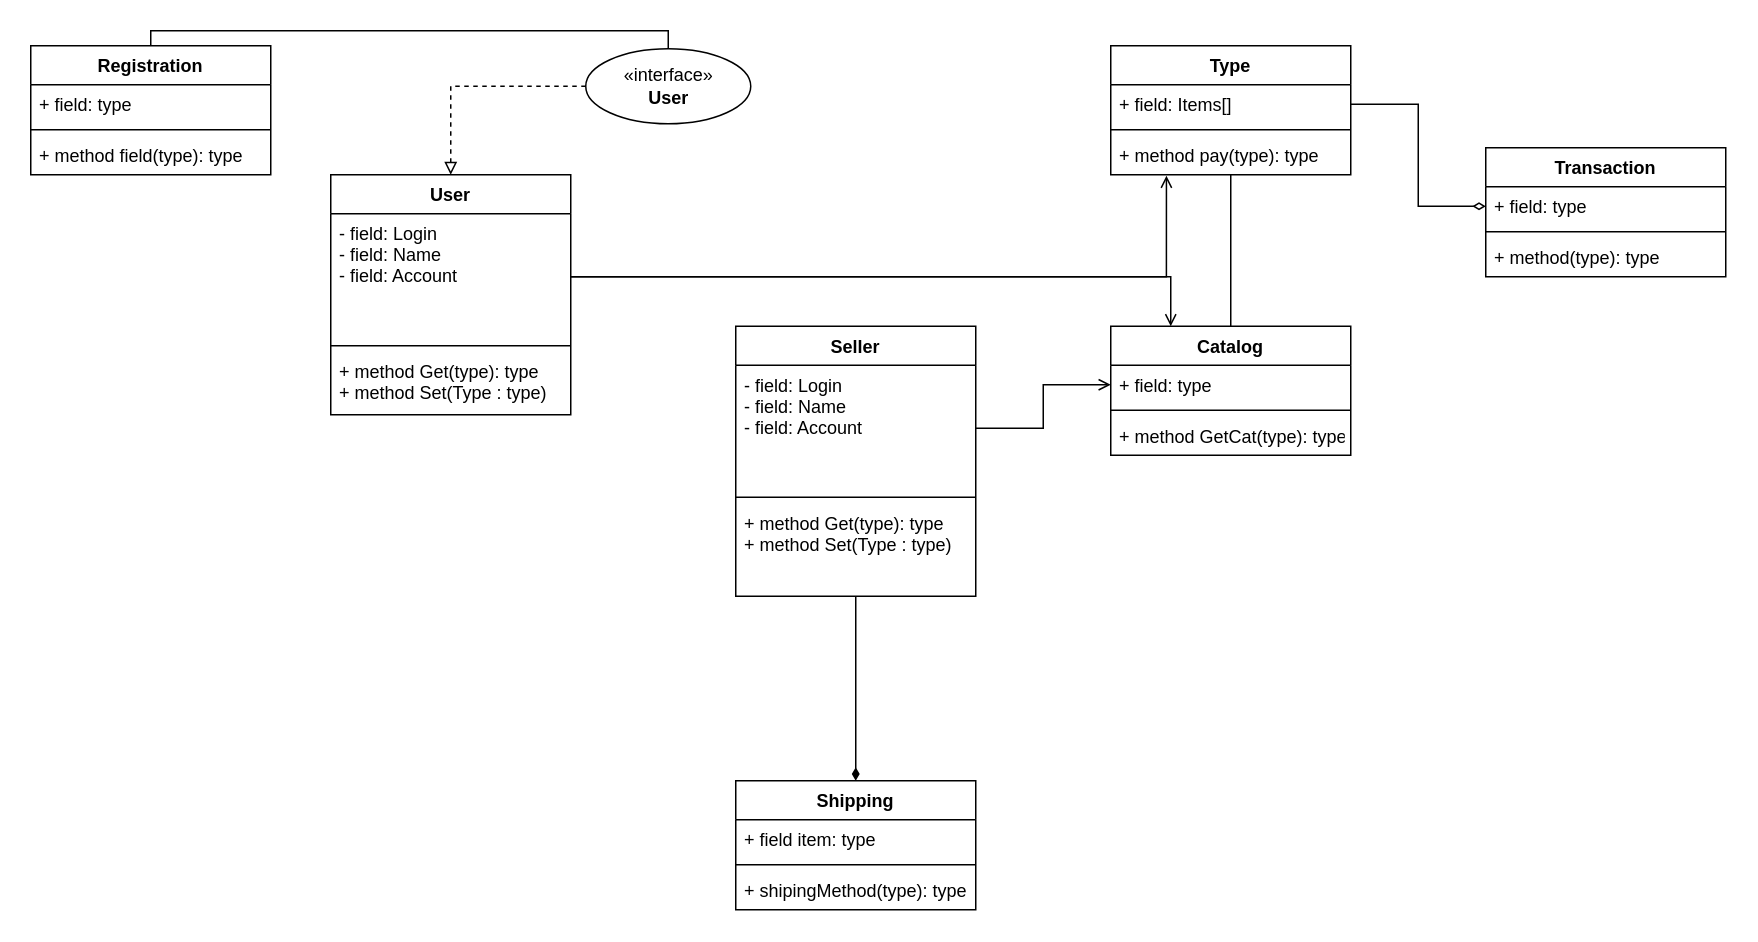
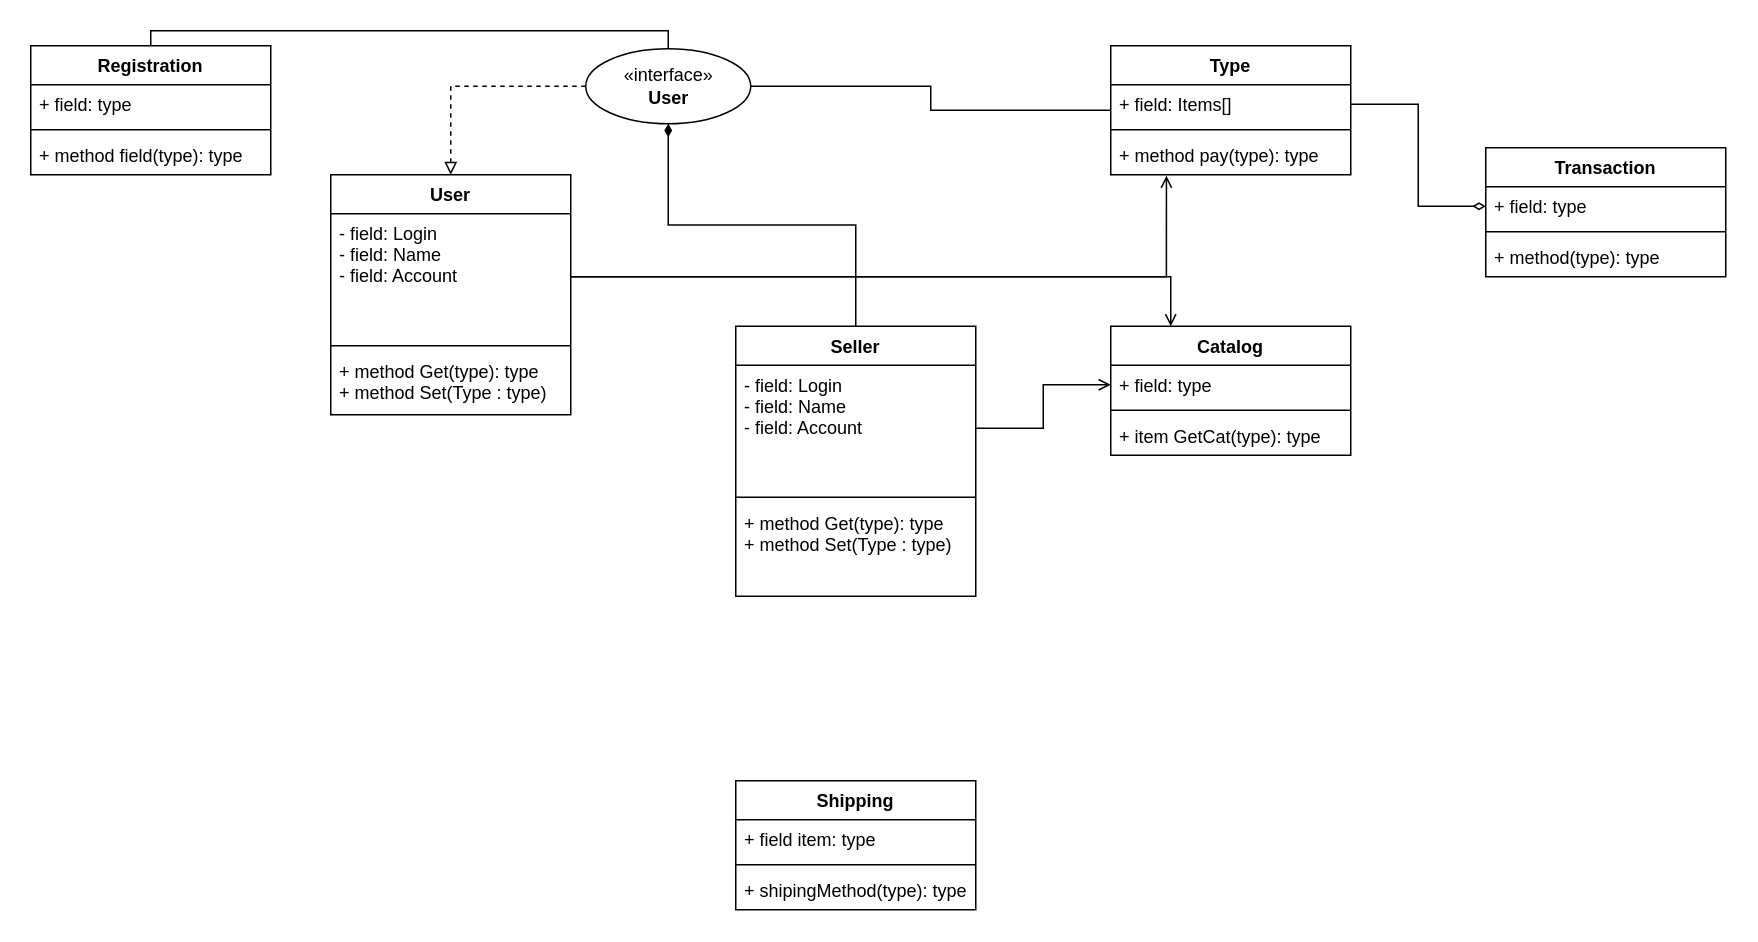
(1231, 251) -> (931, 97)
(1246, 437) -> (1233, 437)
(856, 684) -> (769, 225)
